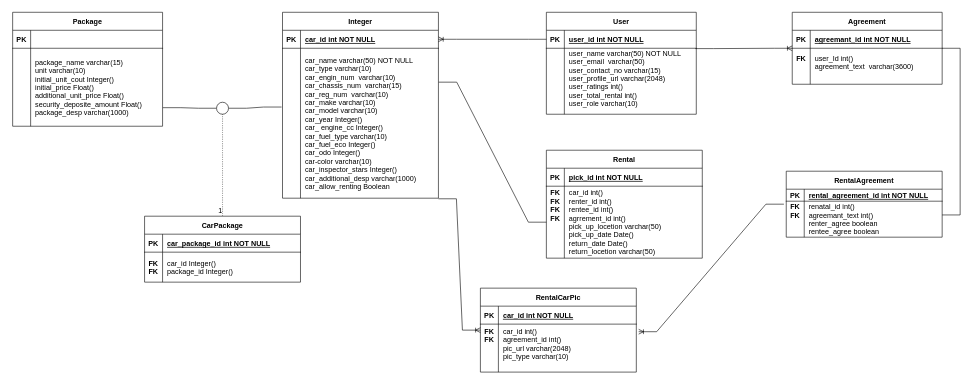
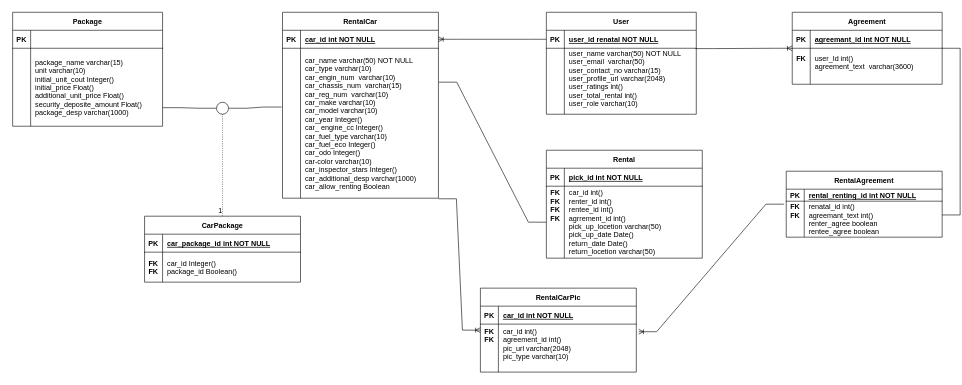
(360, 22) -> (360, 22)
(604, 40) -> (613, 40)
(868, 196) -> (863, 196)
(197, 263) -> (197, 263)
